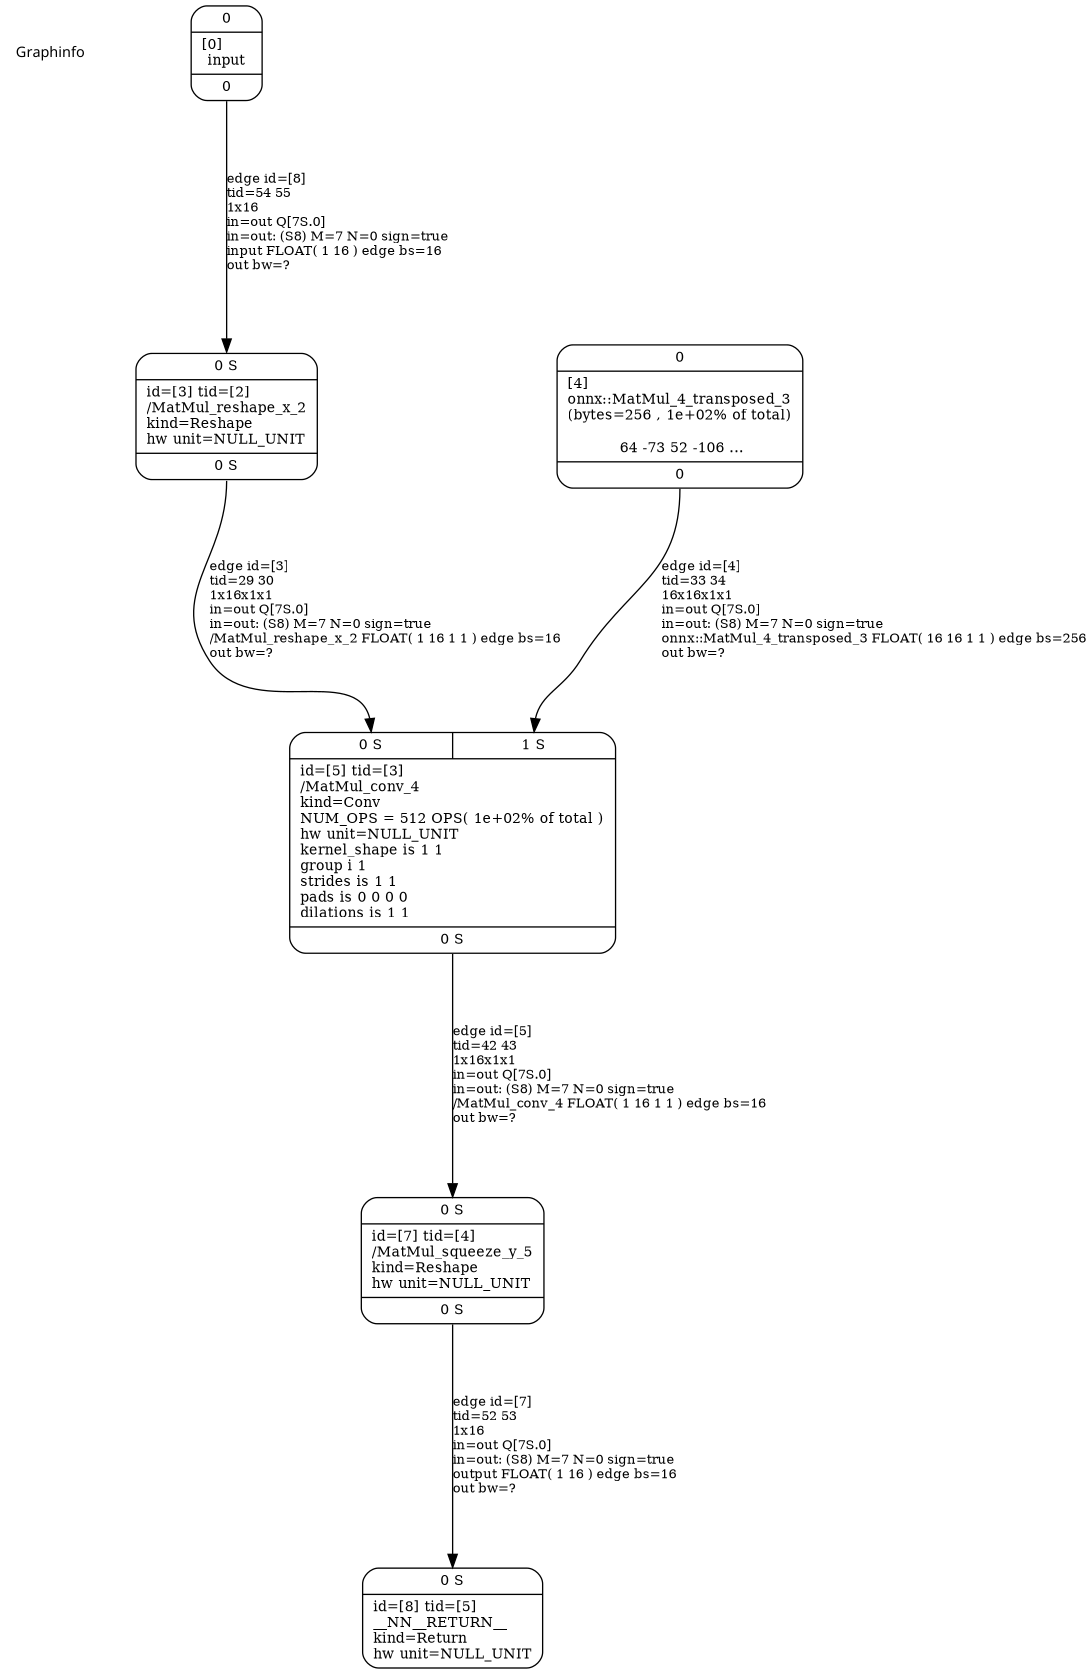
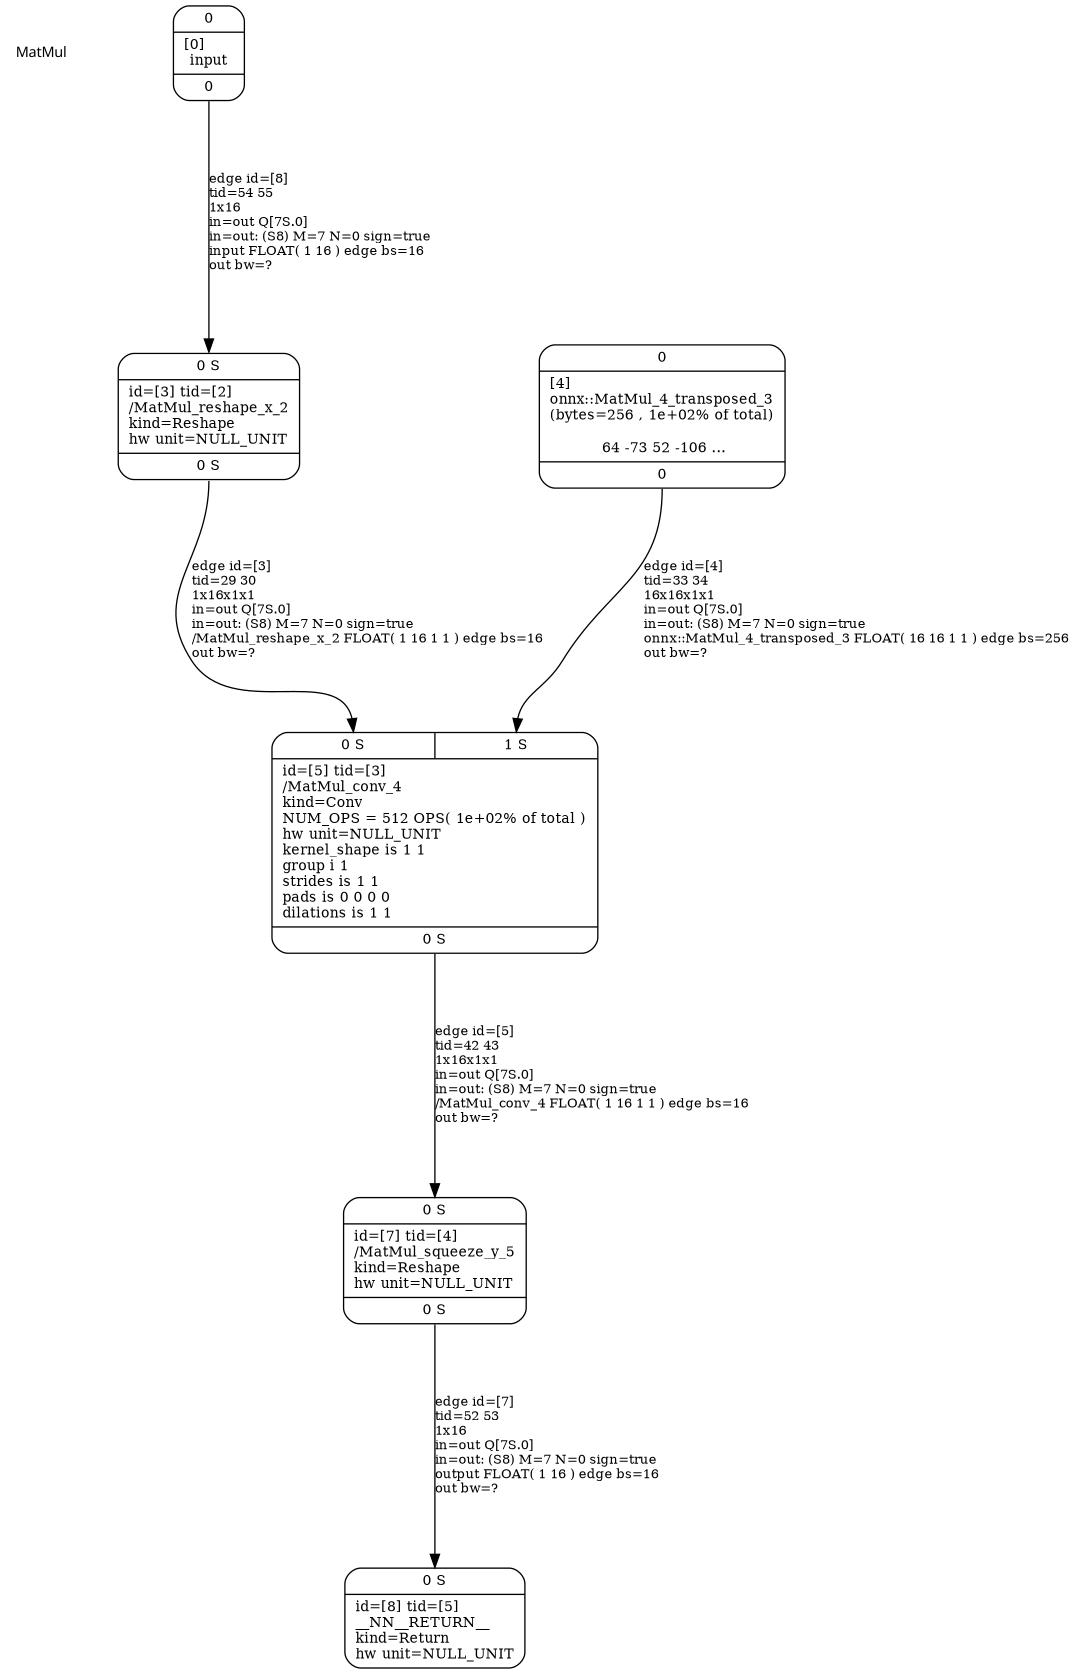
(51, 53) -> (42, 53)
